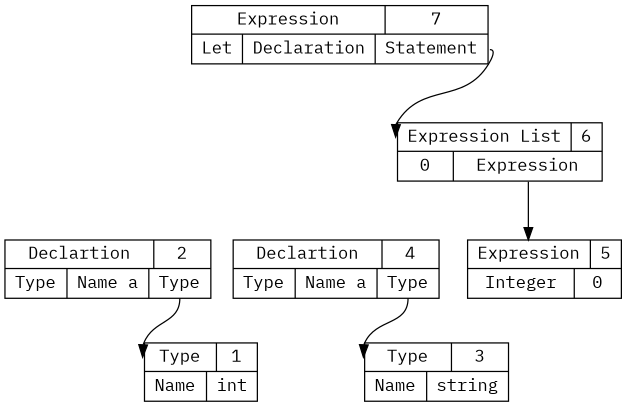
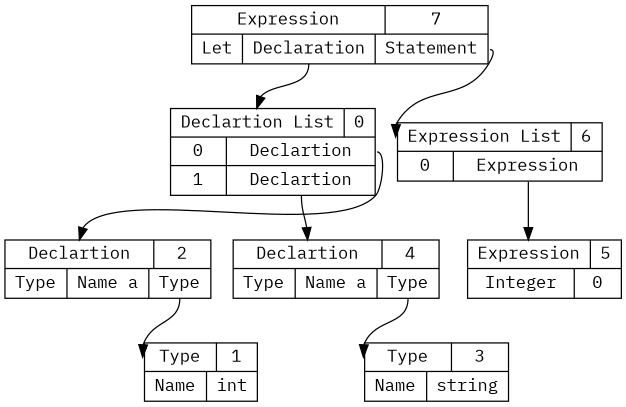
none -> (273, 152)
